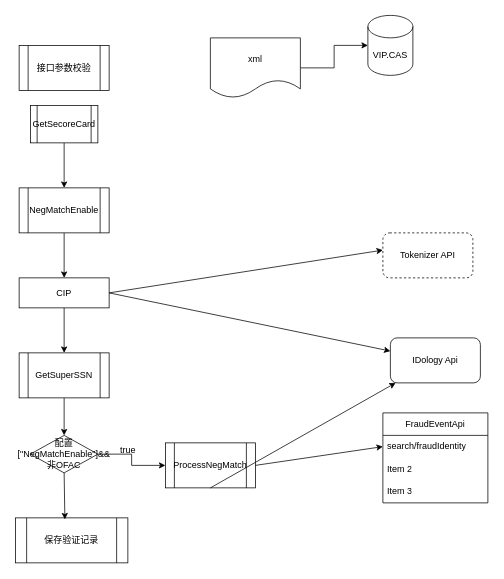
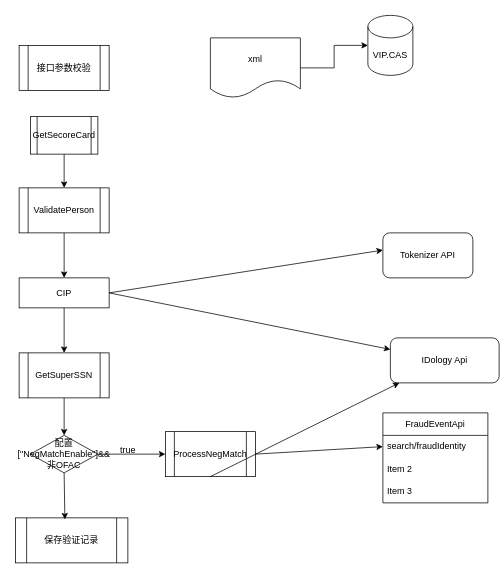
(64, 124) -> (64, 135)
(64, 210) -> (64, 210)
(428, 255) -> (428, 255)
(435, 360) -> (445, 360)
(210, 465) -> (210, 454)
